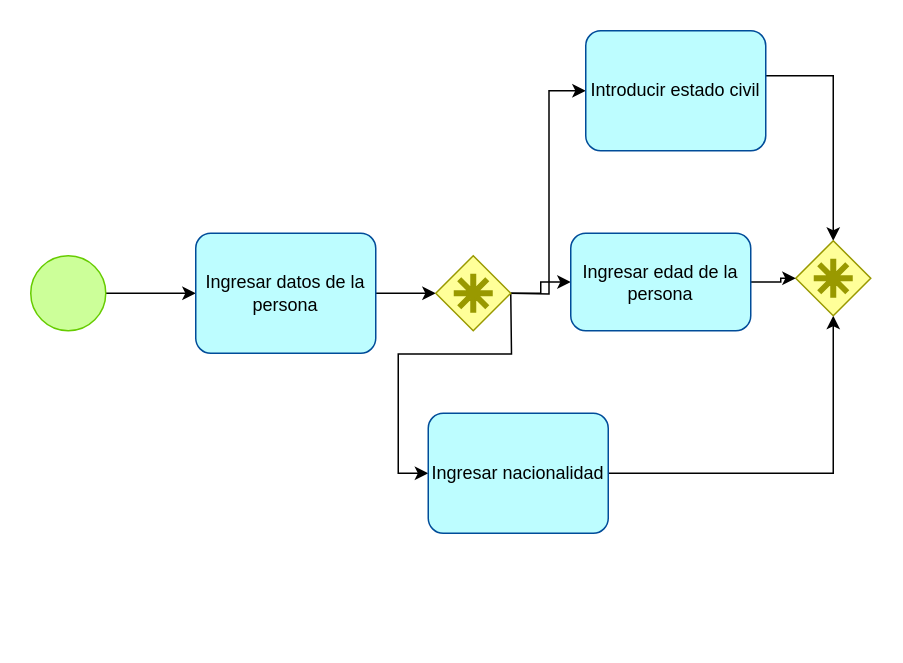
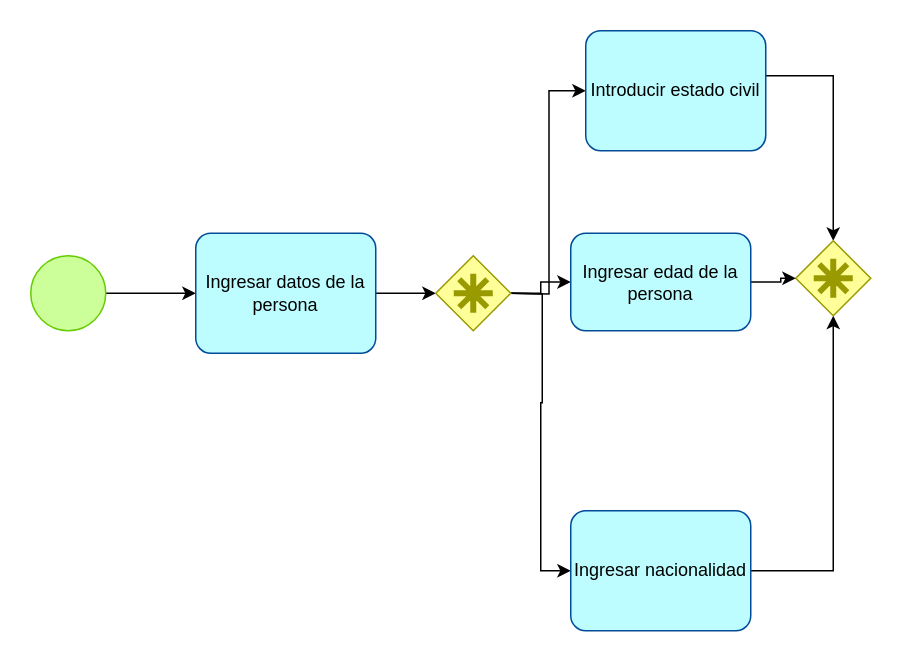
(518, 473) -> (661, 571)
